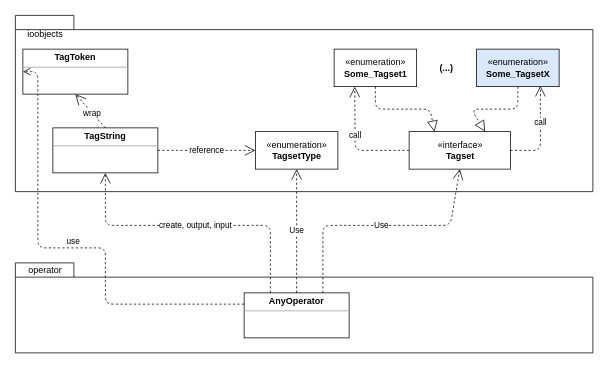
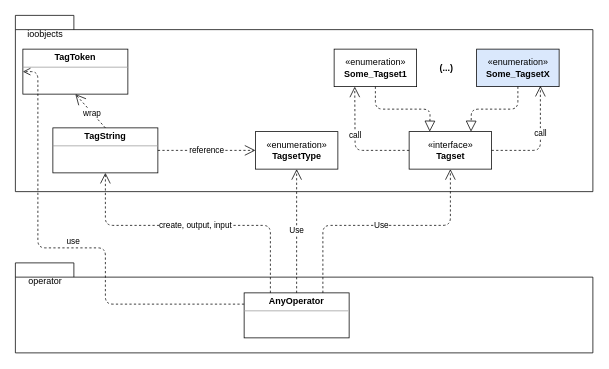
(460, 150) -> (450, 150)
(45, 270) -> (45, 282)
